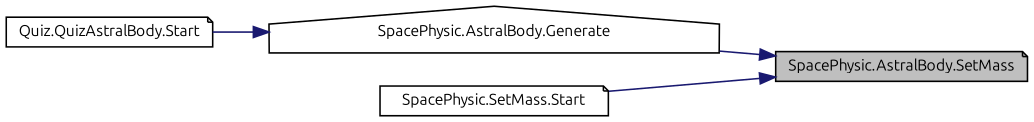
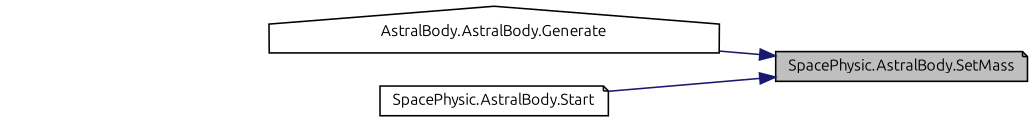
(109, 32) -> none
(494, 32) -> (494, 32)
(494, 101) -> (494, 101)
